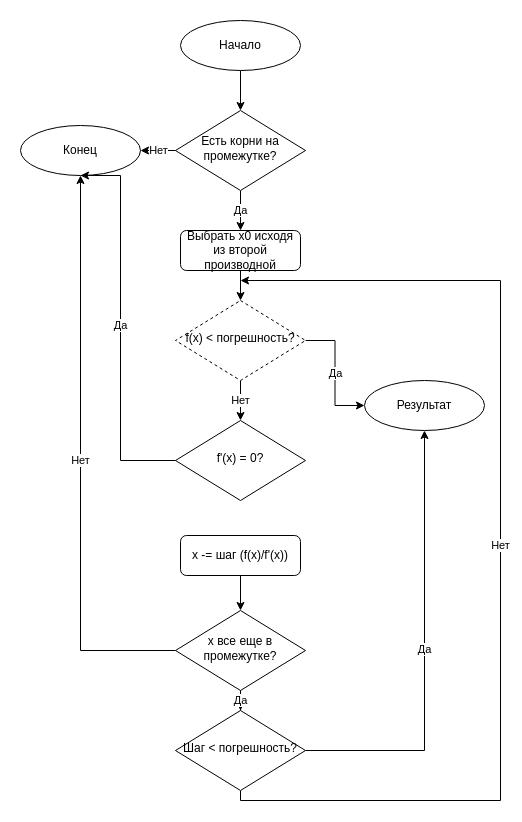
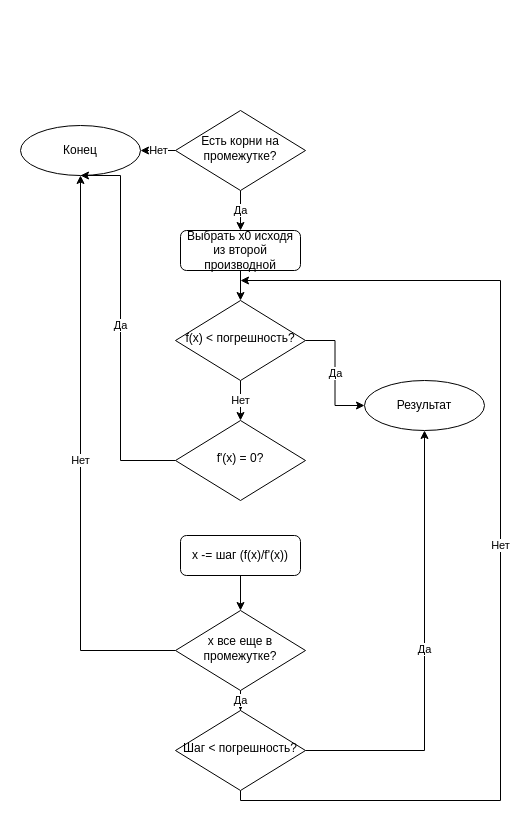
(241, 46) -> none
(241, 87) -> none
(241, 341) -> (241, 341)
